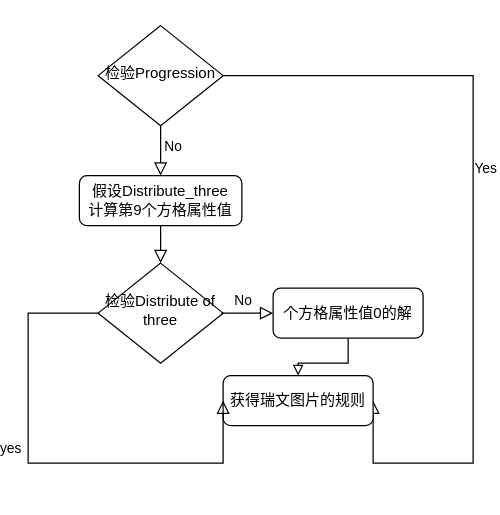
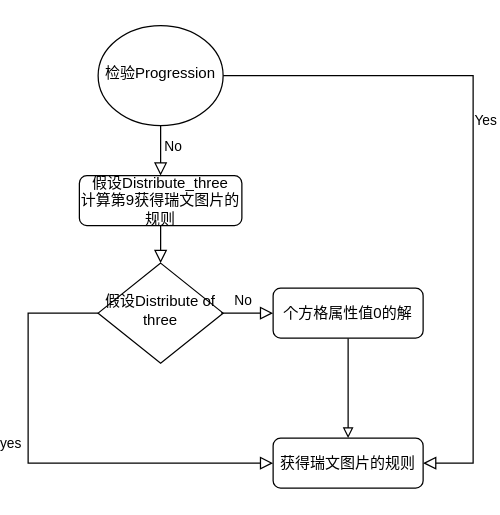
(161, 76) -> (161, 76)
(161, 201) -> (161, 201)
(161, 311) -> (161, 311)
(298, 401) -> (348, 463)
